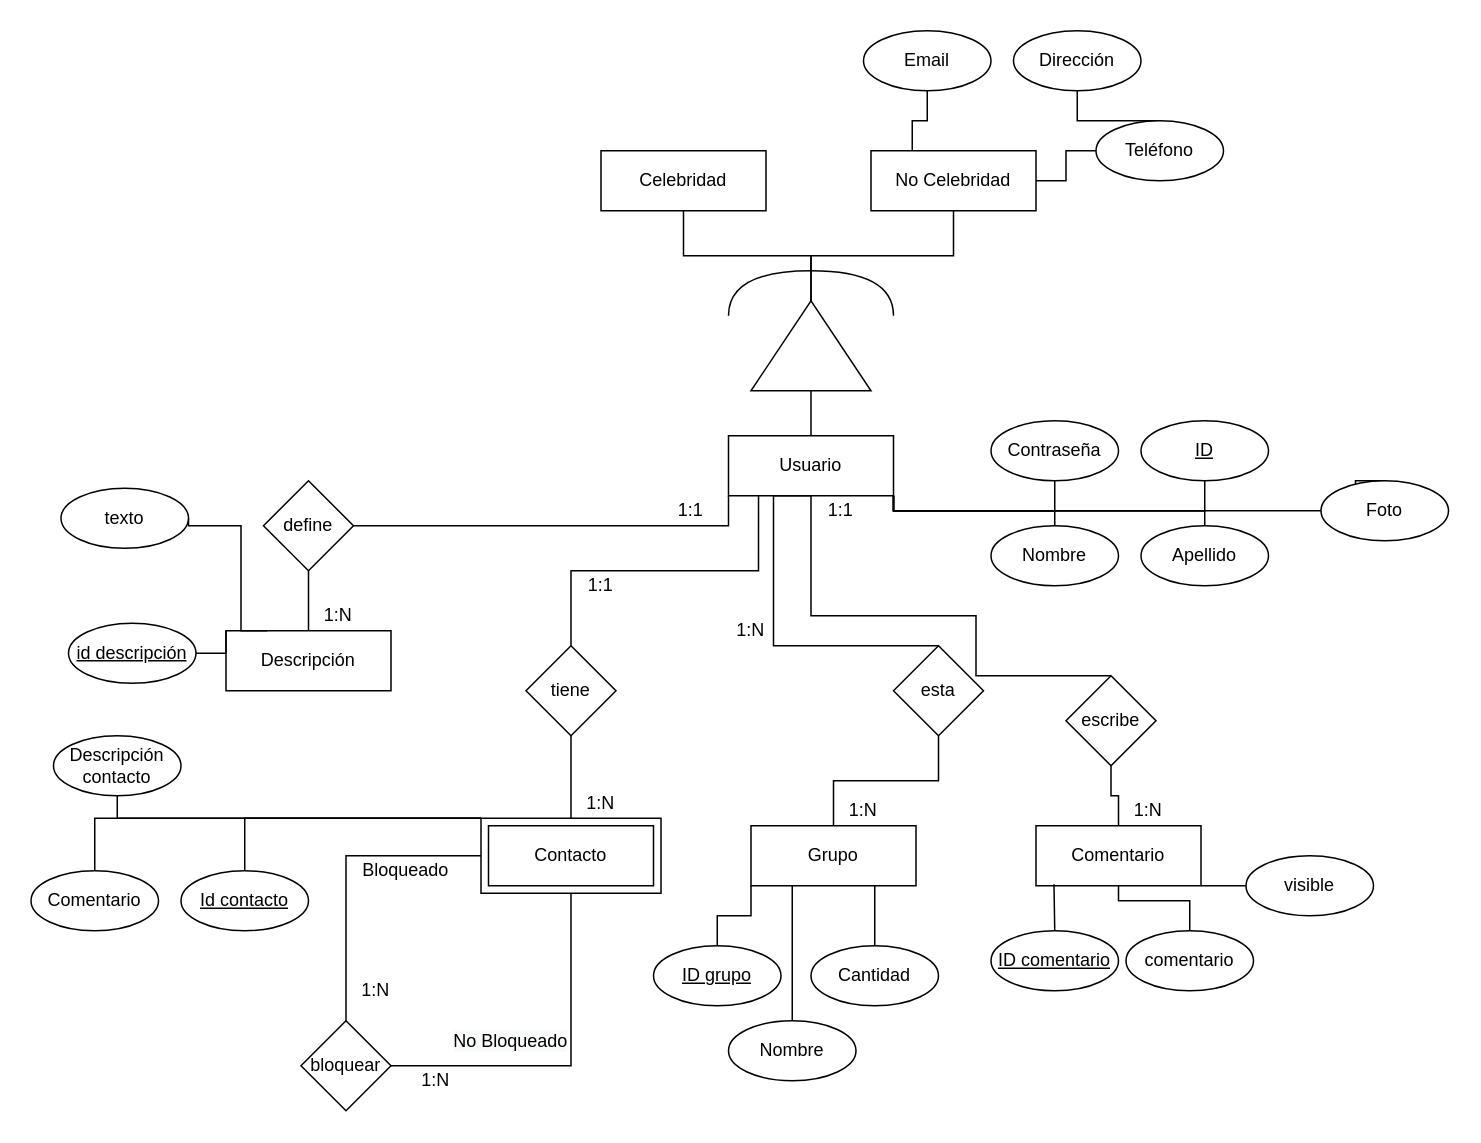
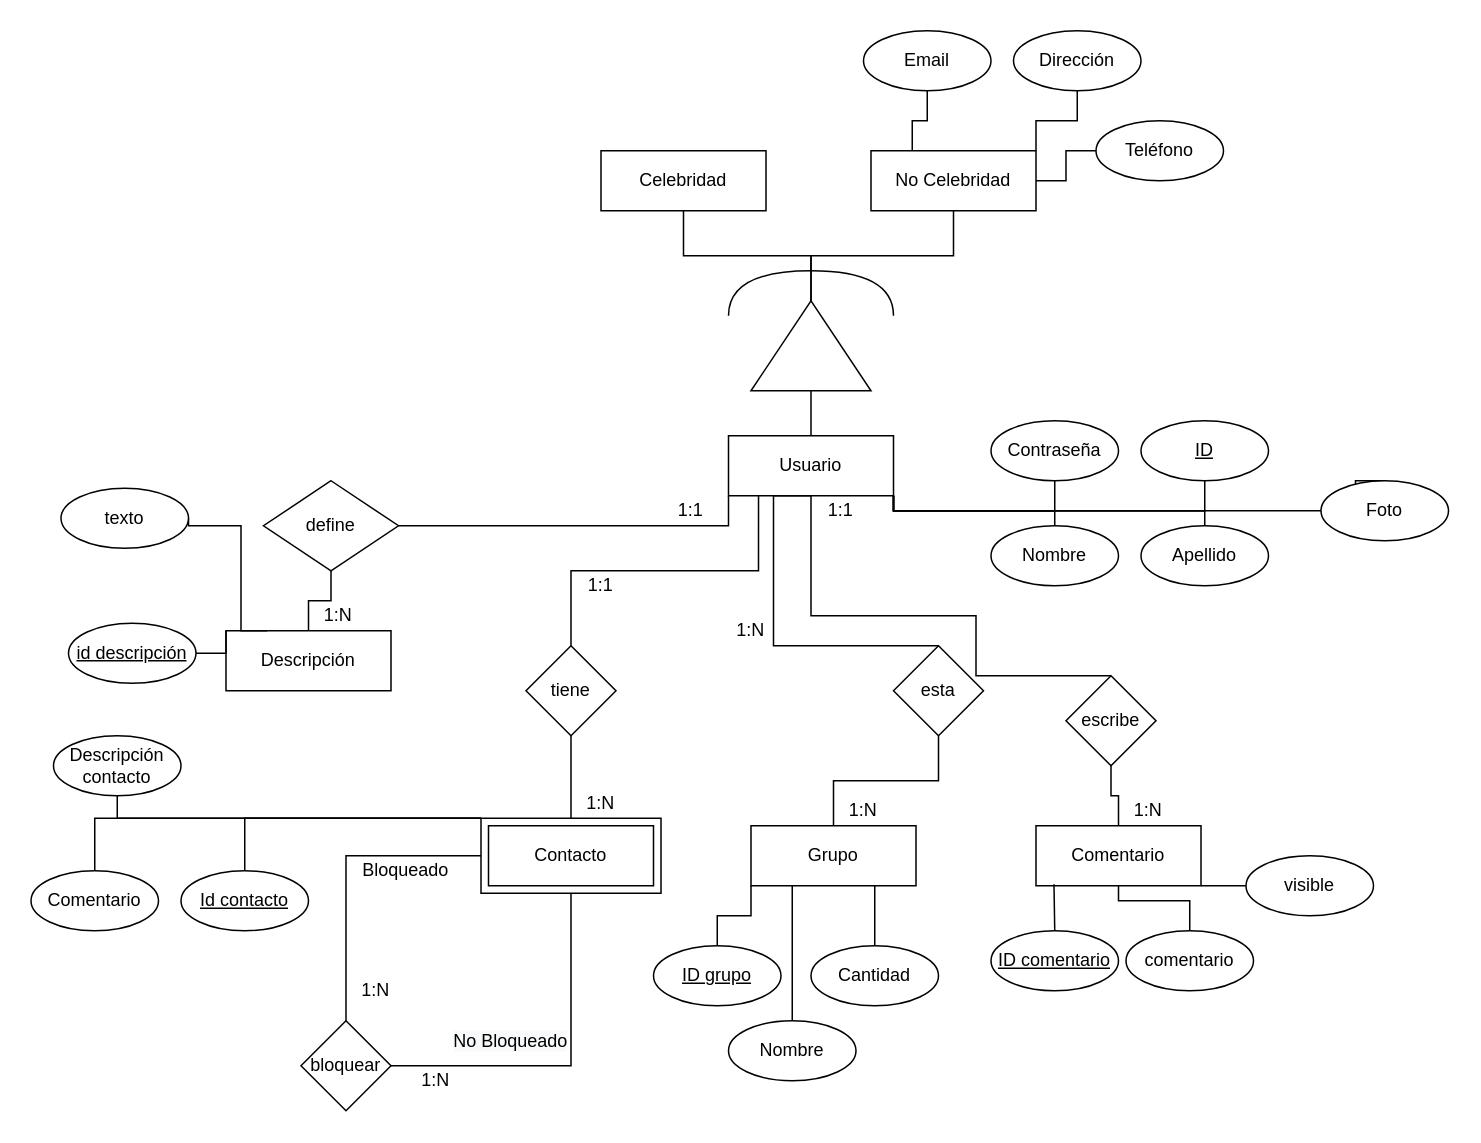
(1111, 121) -> (1043, 121)
(308, 526) -> (331, 526)
